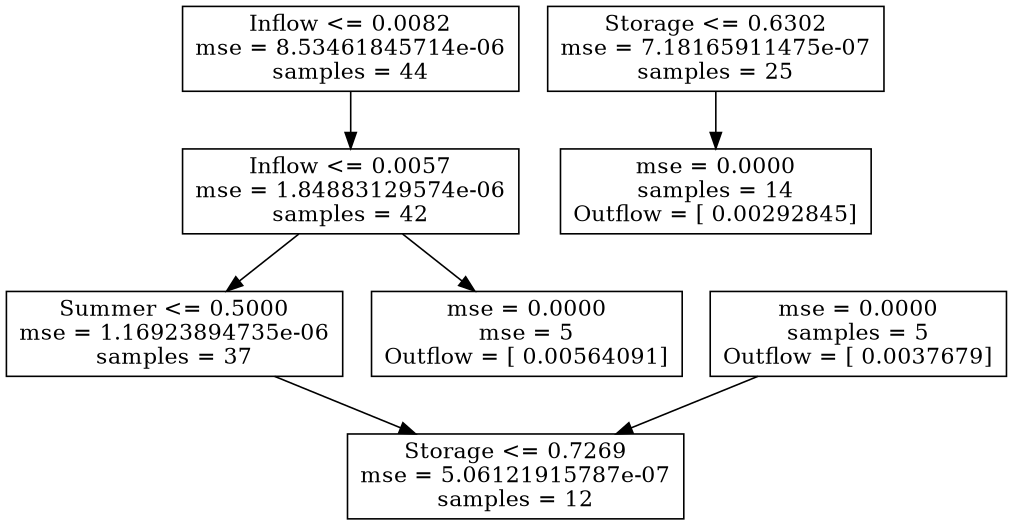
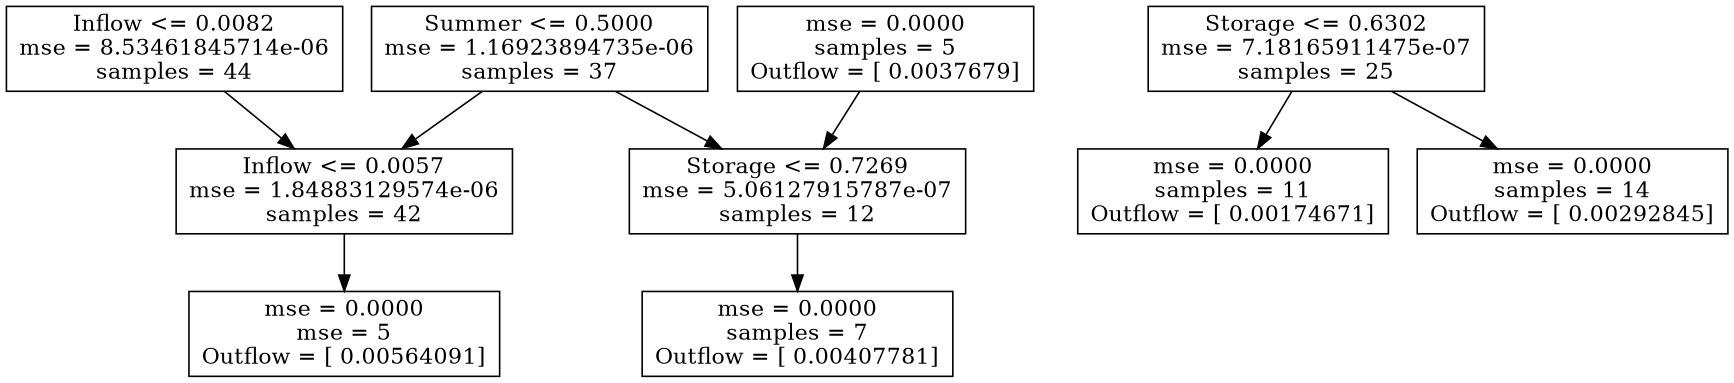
none -> (1233, 191)
(269, 258) -> (449, 115)
none -> (797, 334)
(516, 476) -> (797, 191)
